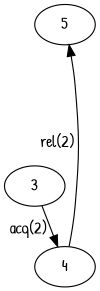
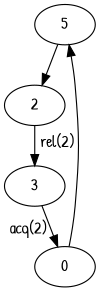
none -> (35, 105)
(65, 267) -> (65, 267)
